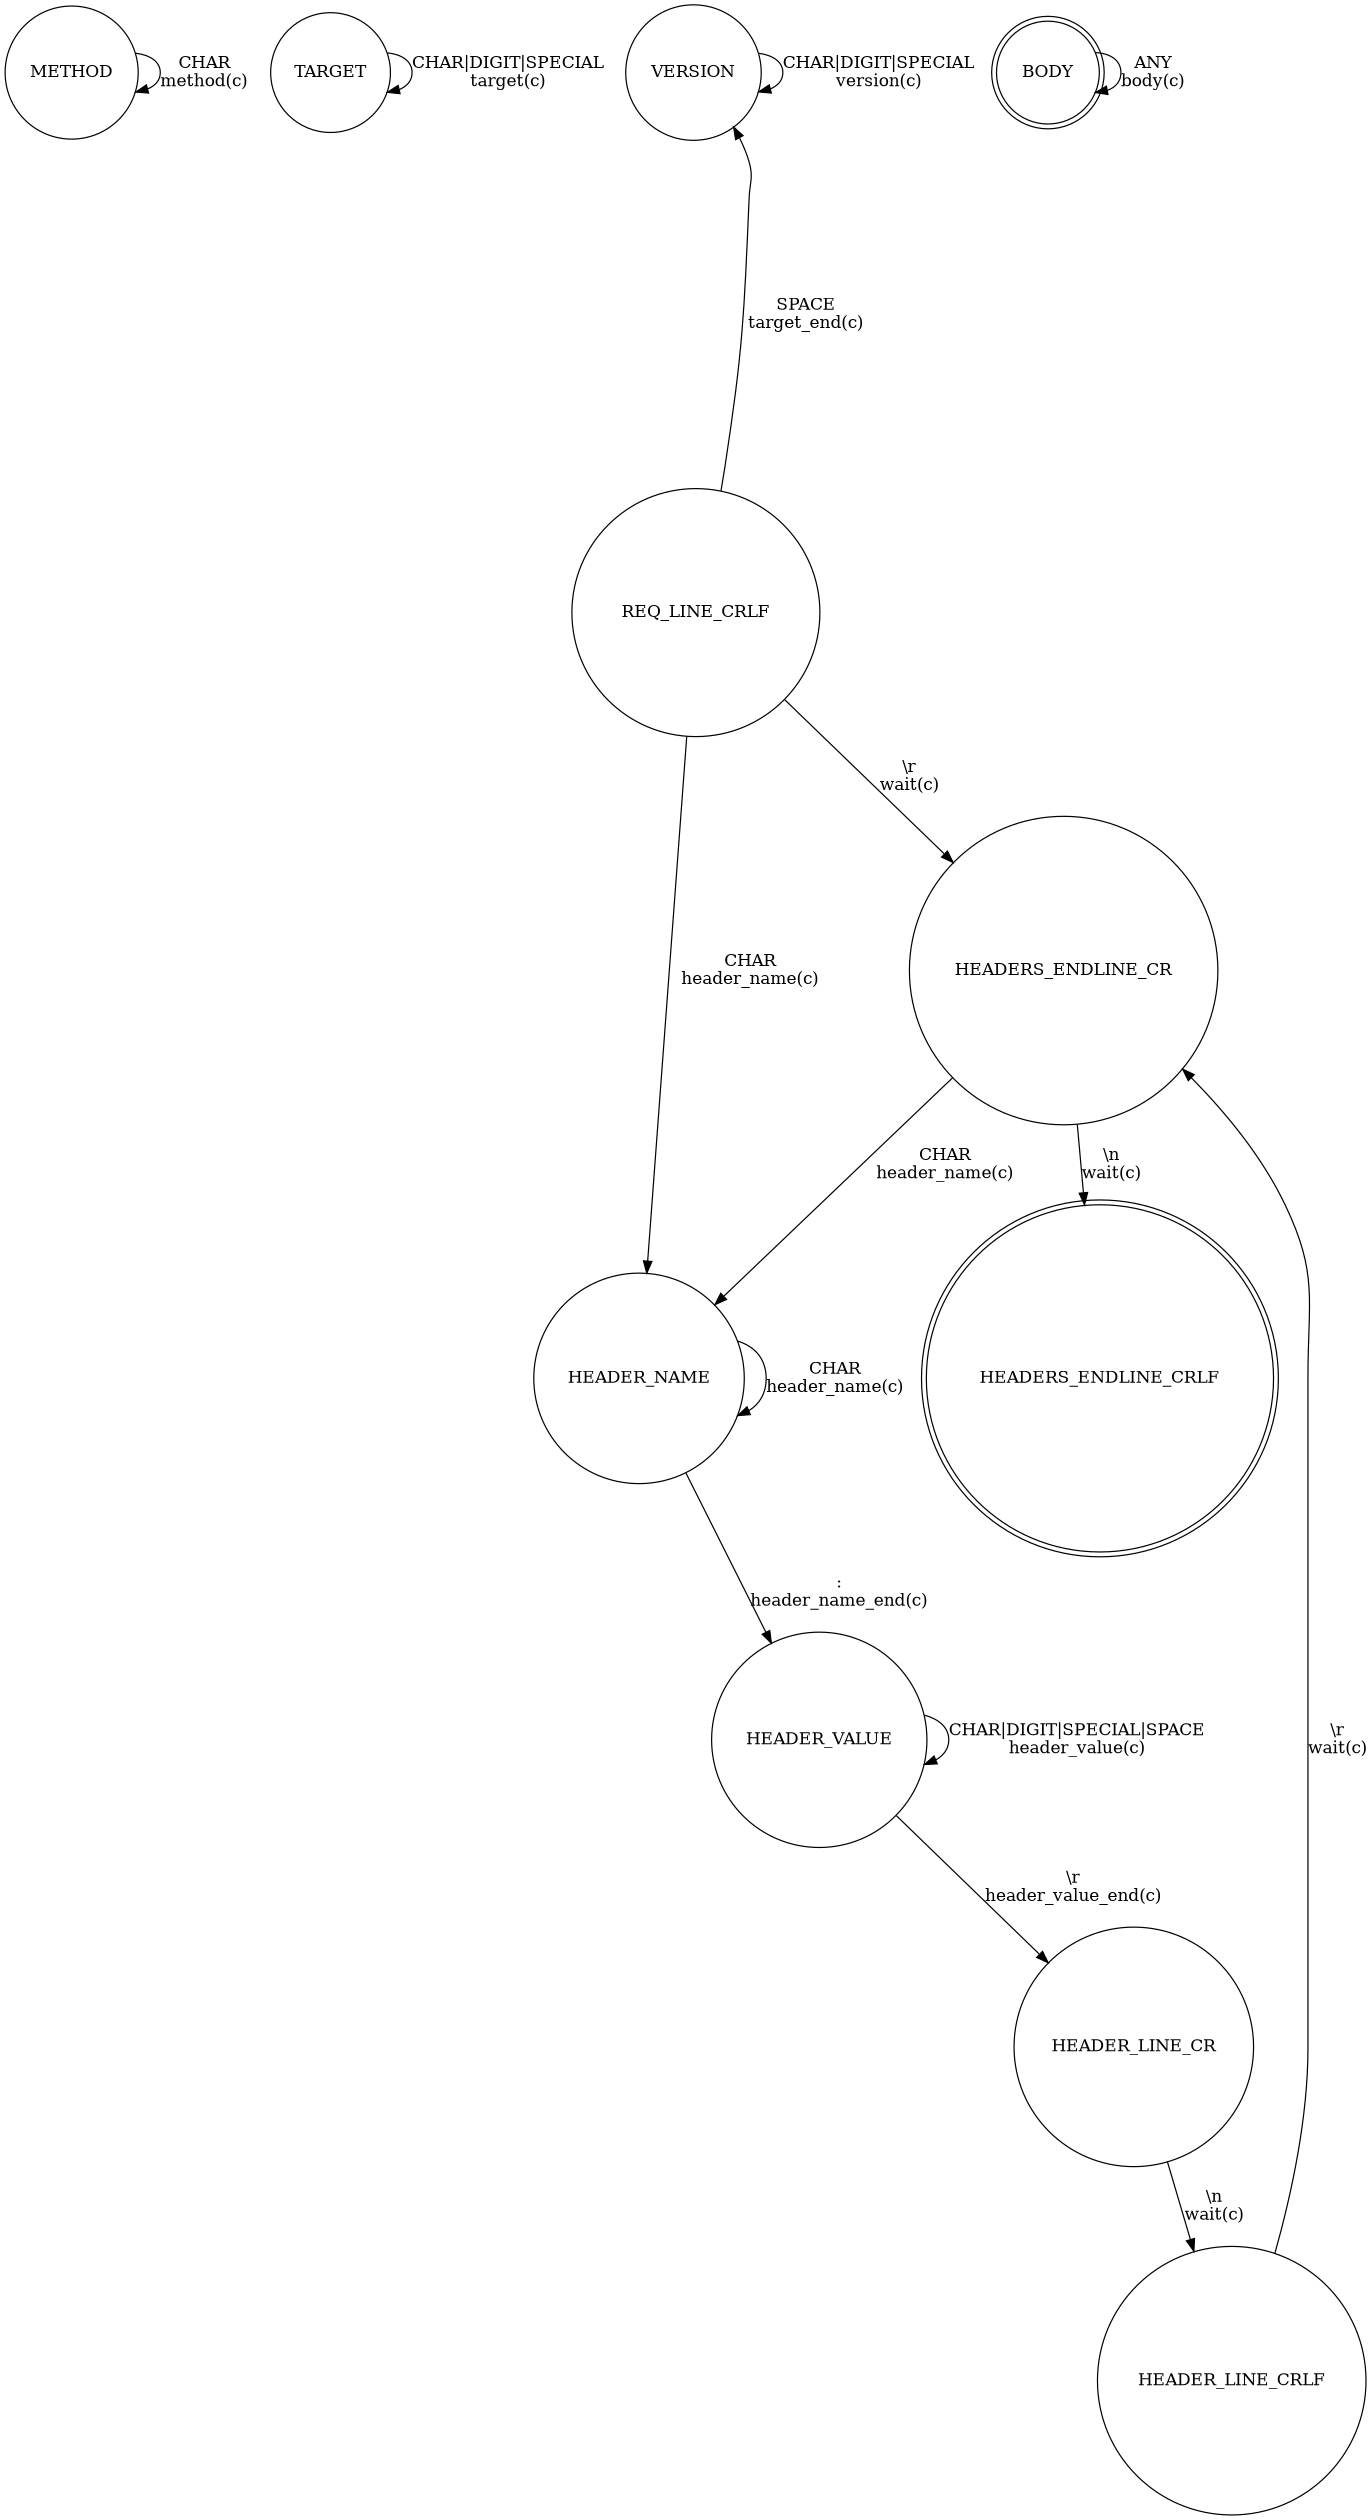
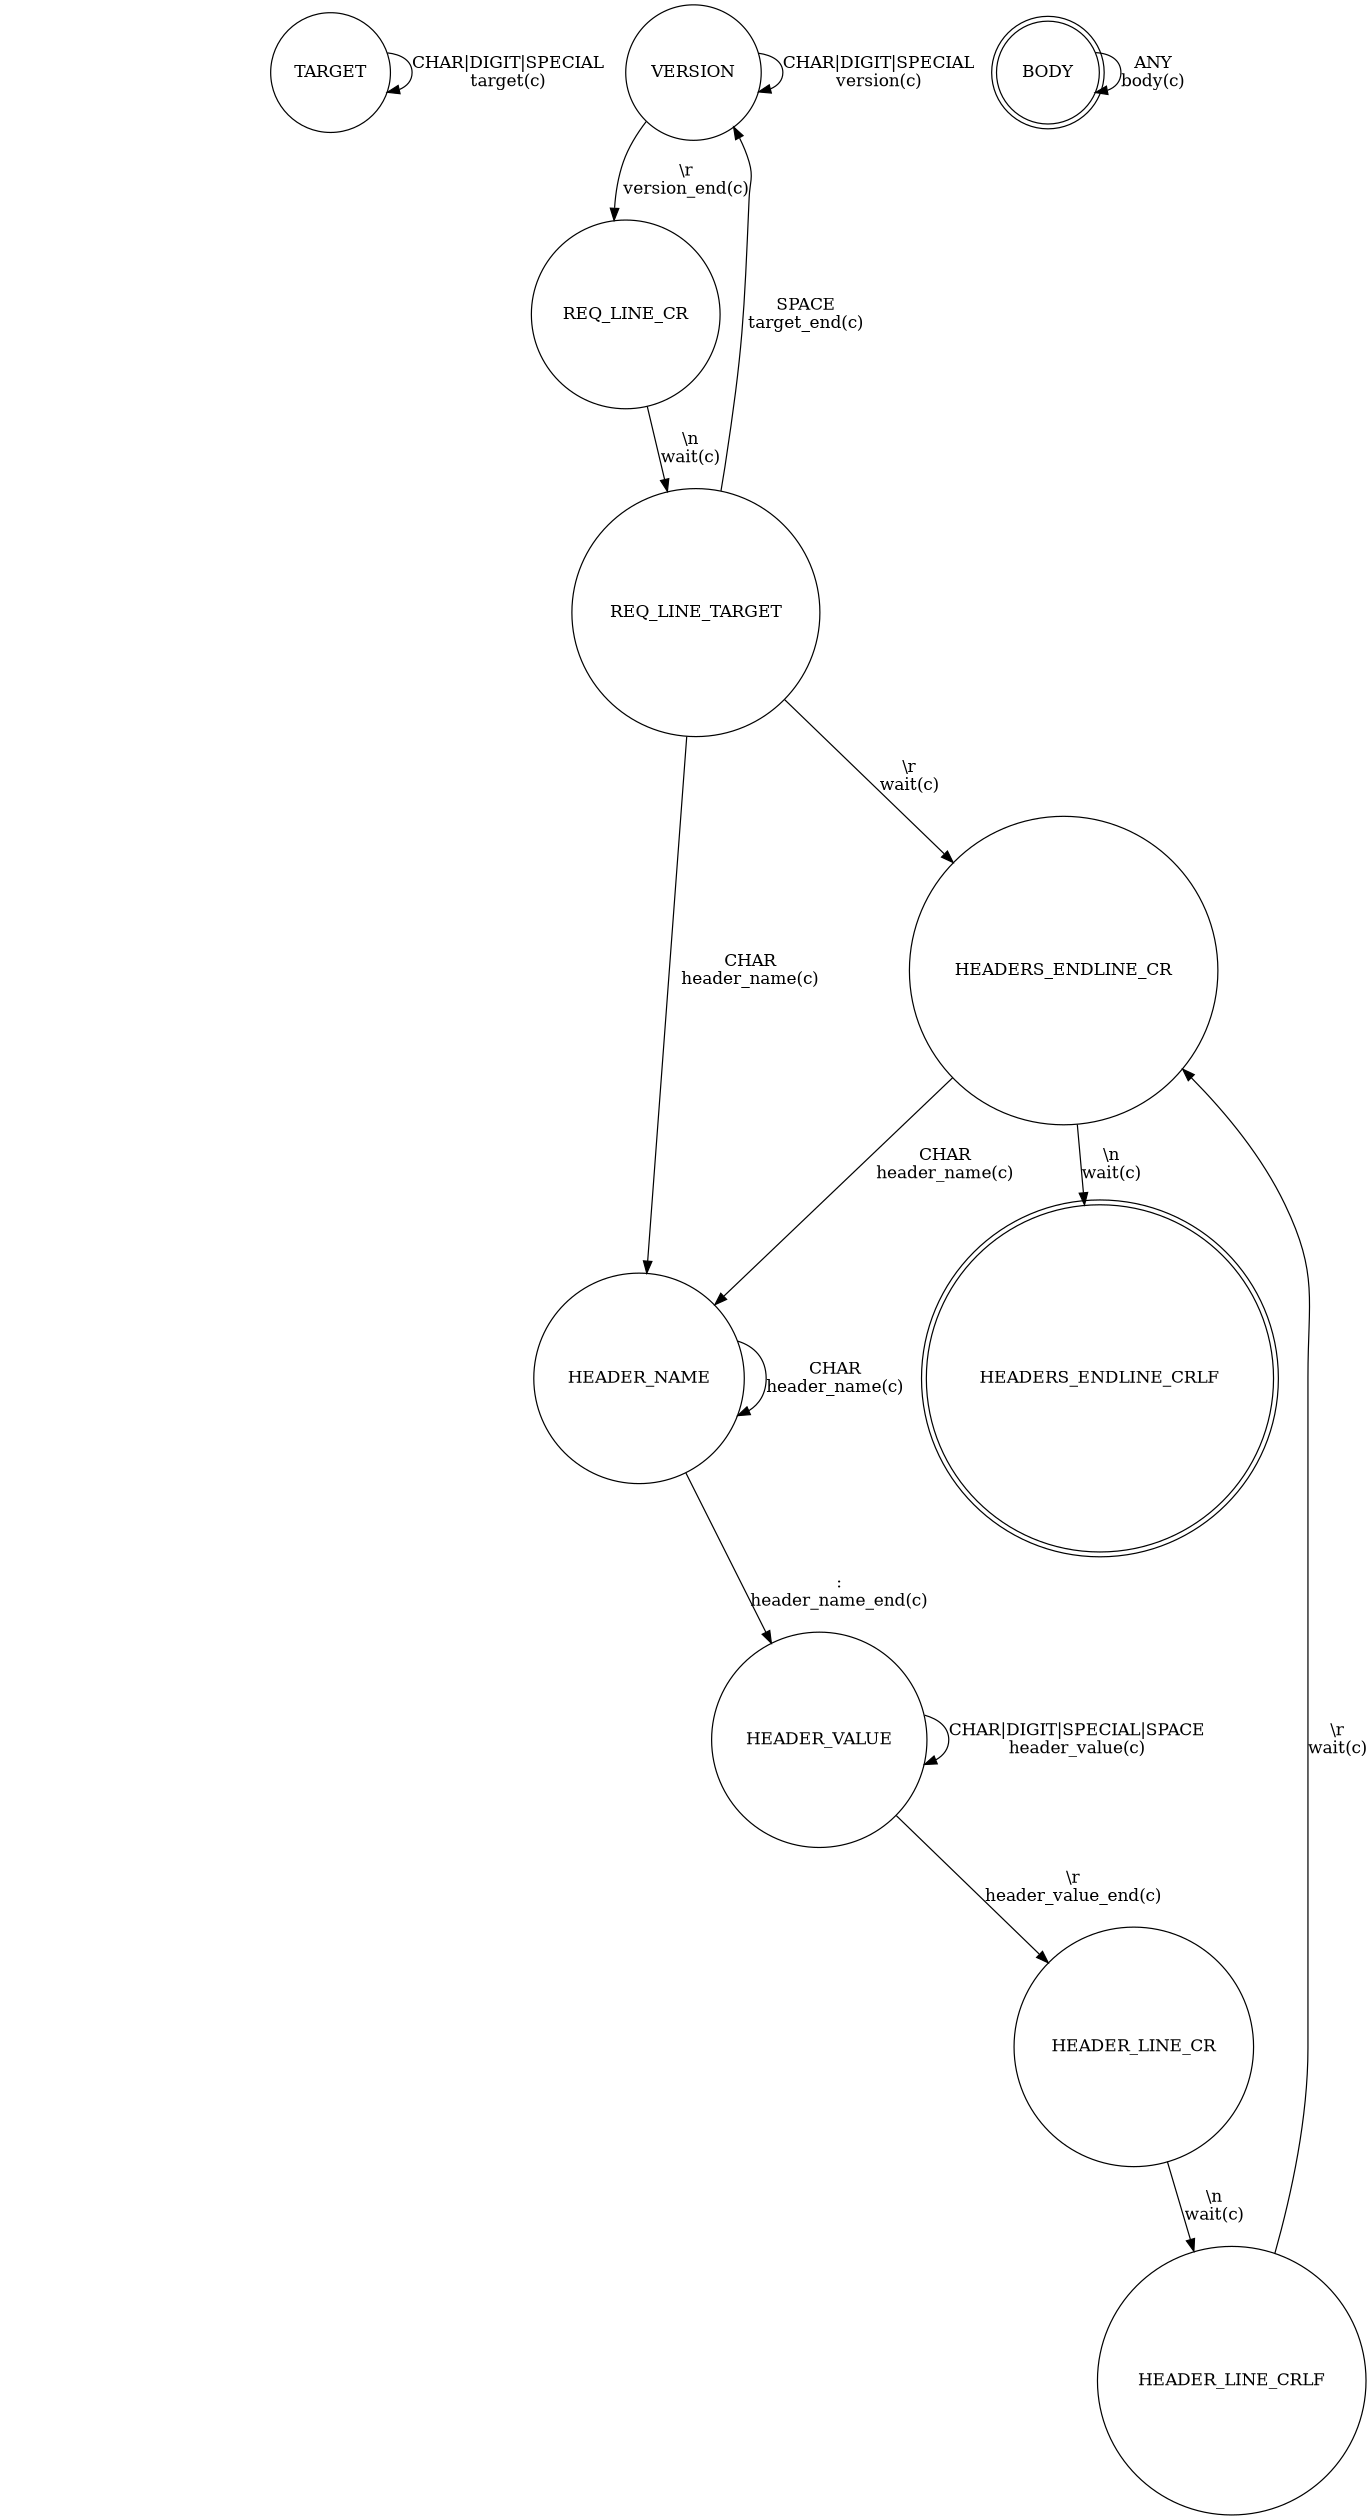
(72, 73) -> none
none -> (626, 314)
(696, 613) -> (696, 613)
